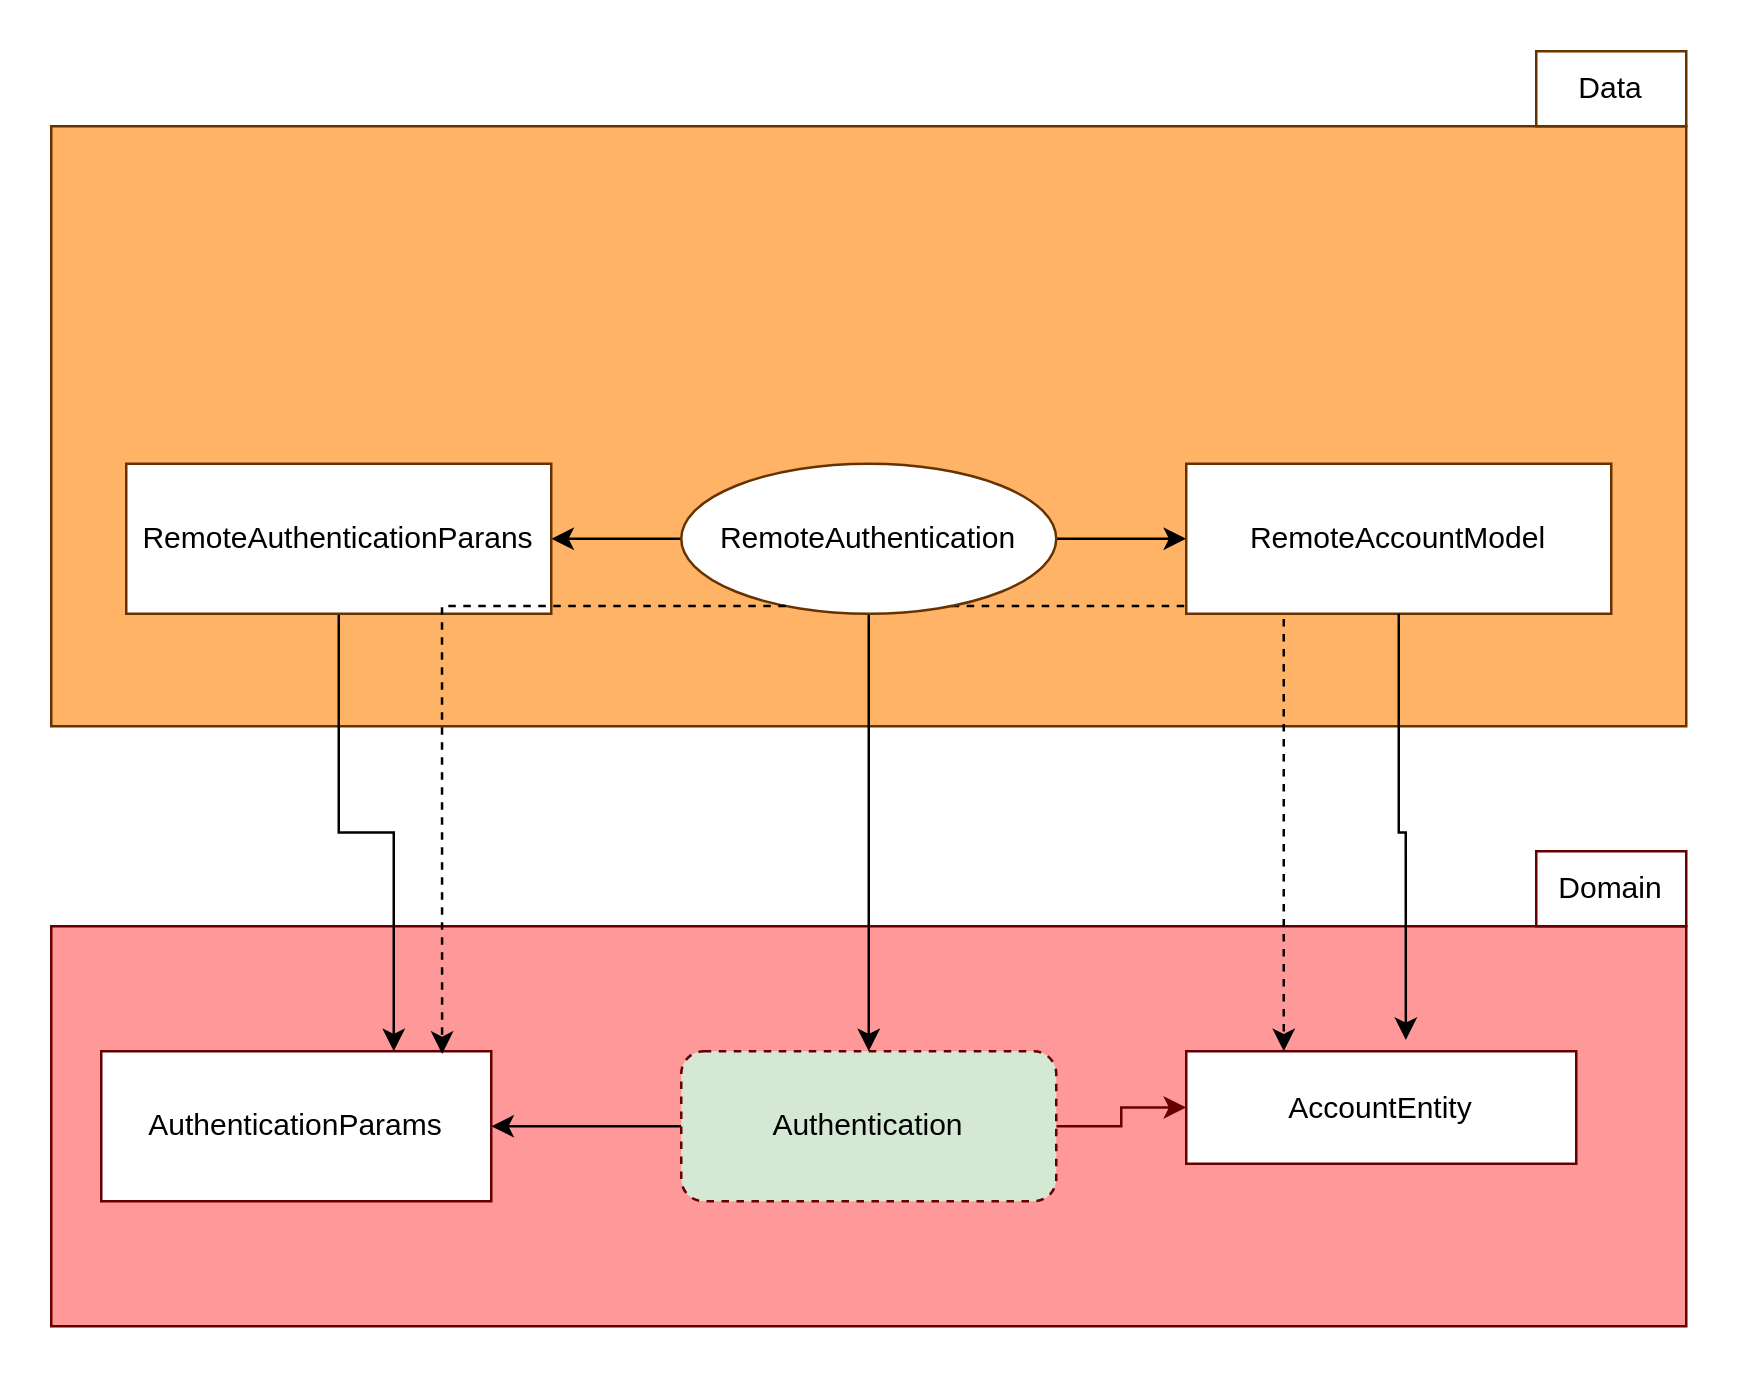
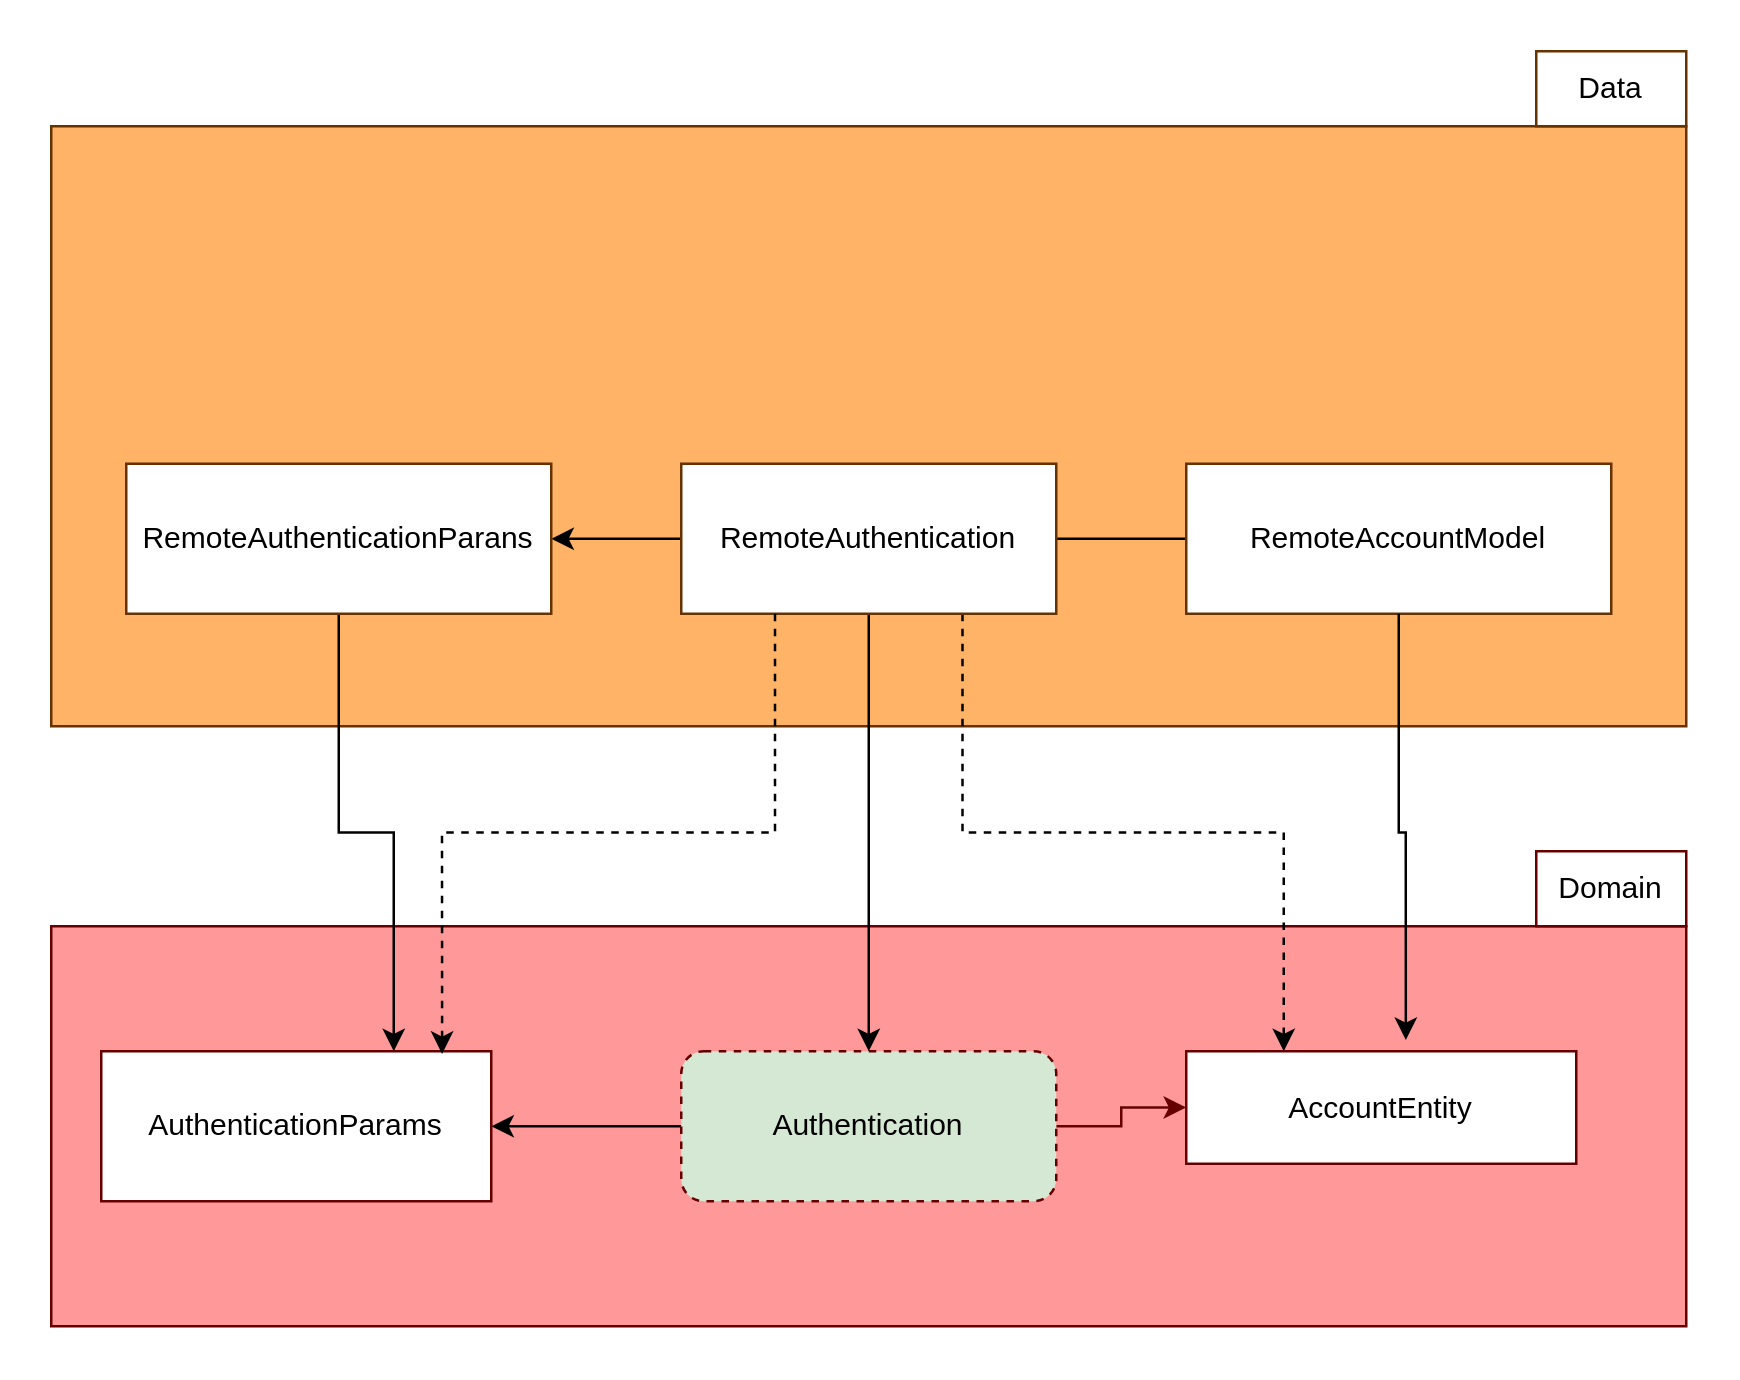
(869, 539) -> (869, 539)
(1168, 539) -> (1175, 539)
